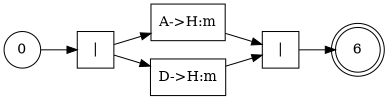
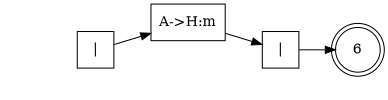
(22, 50) -> none
(188, 77) -> none
